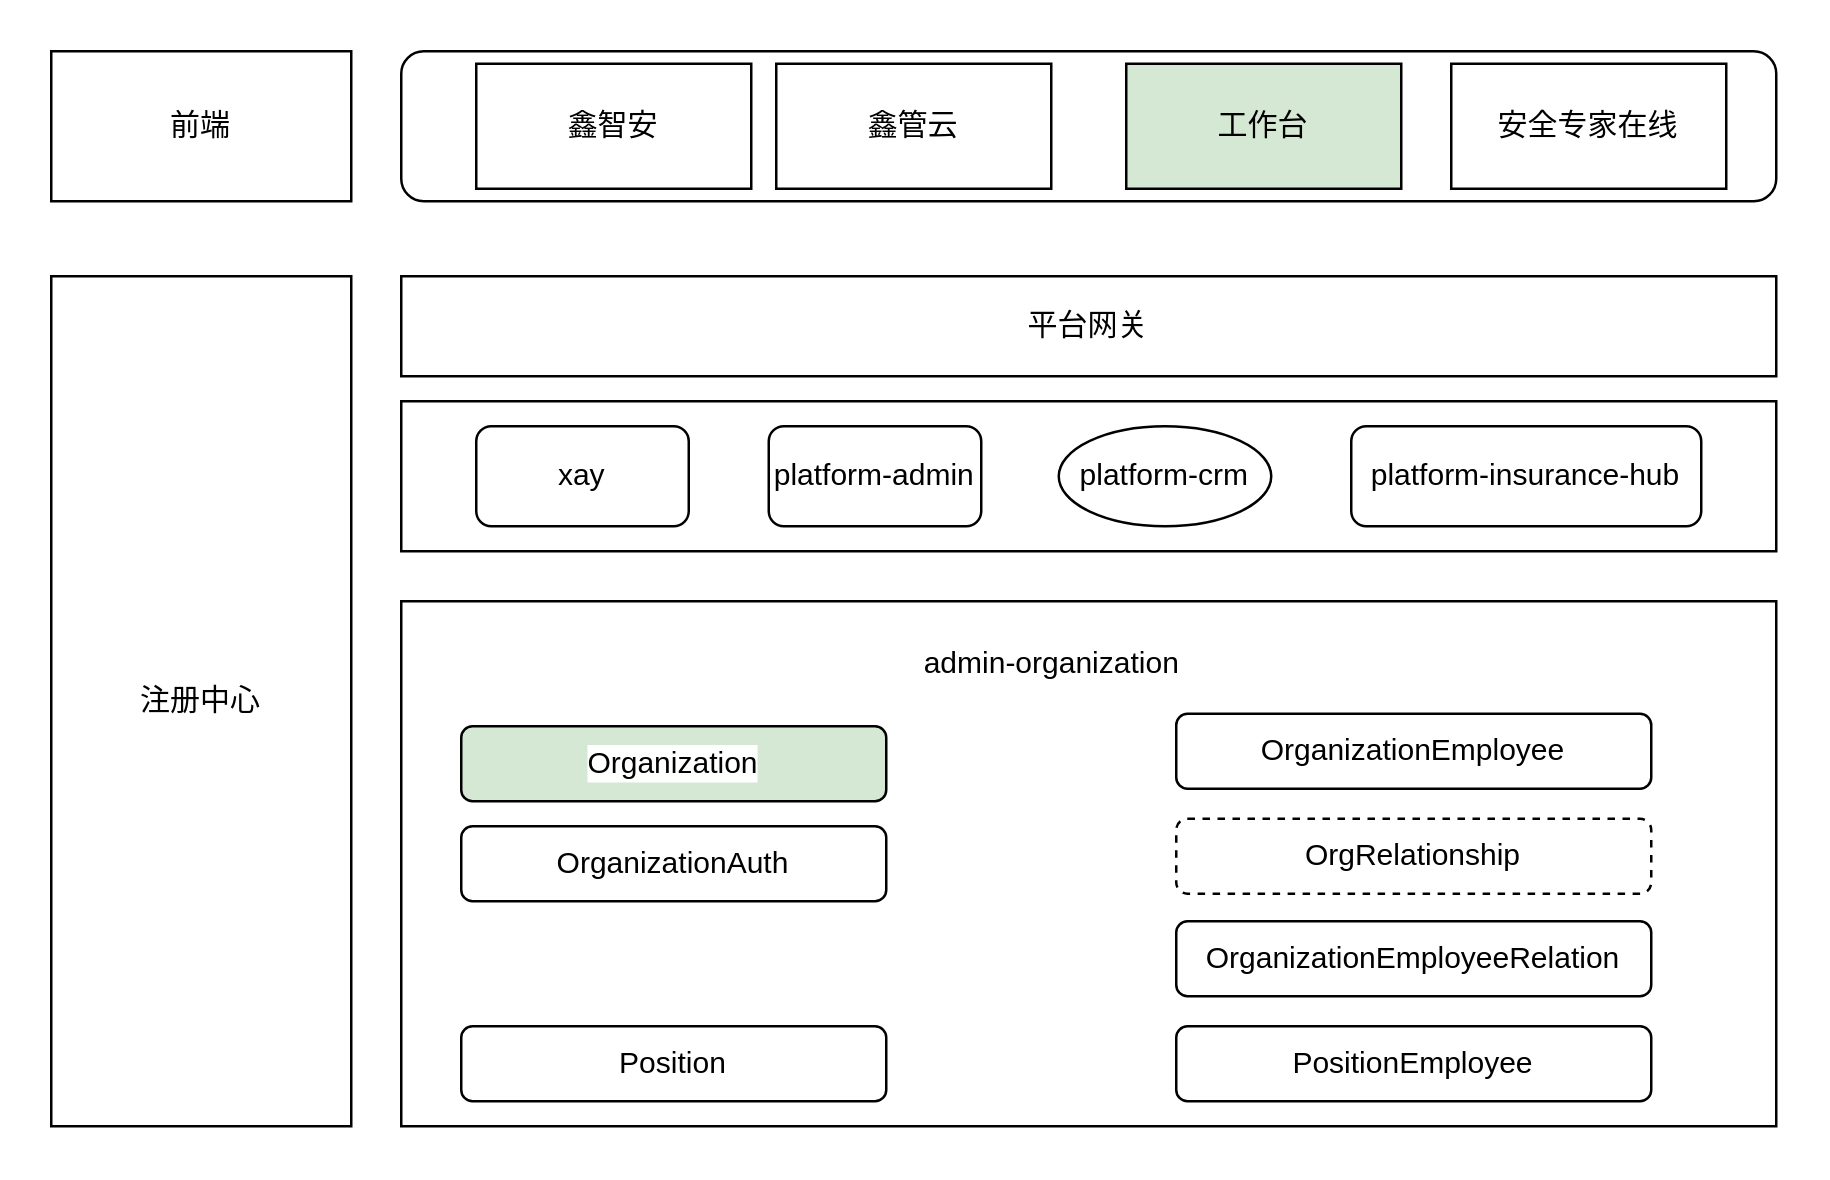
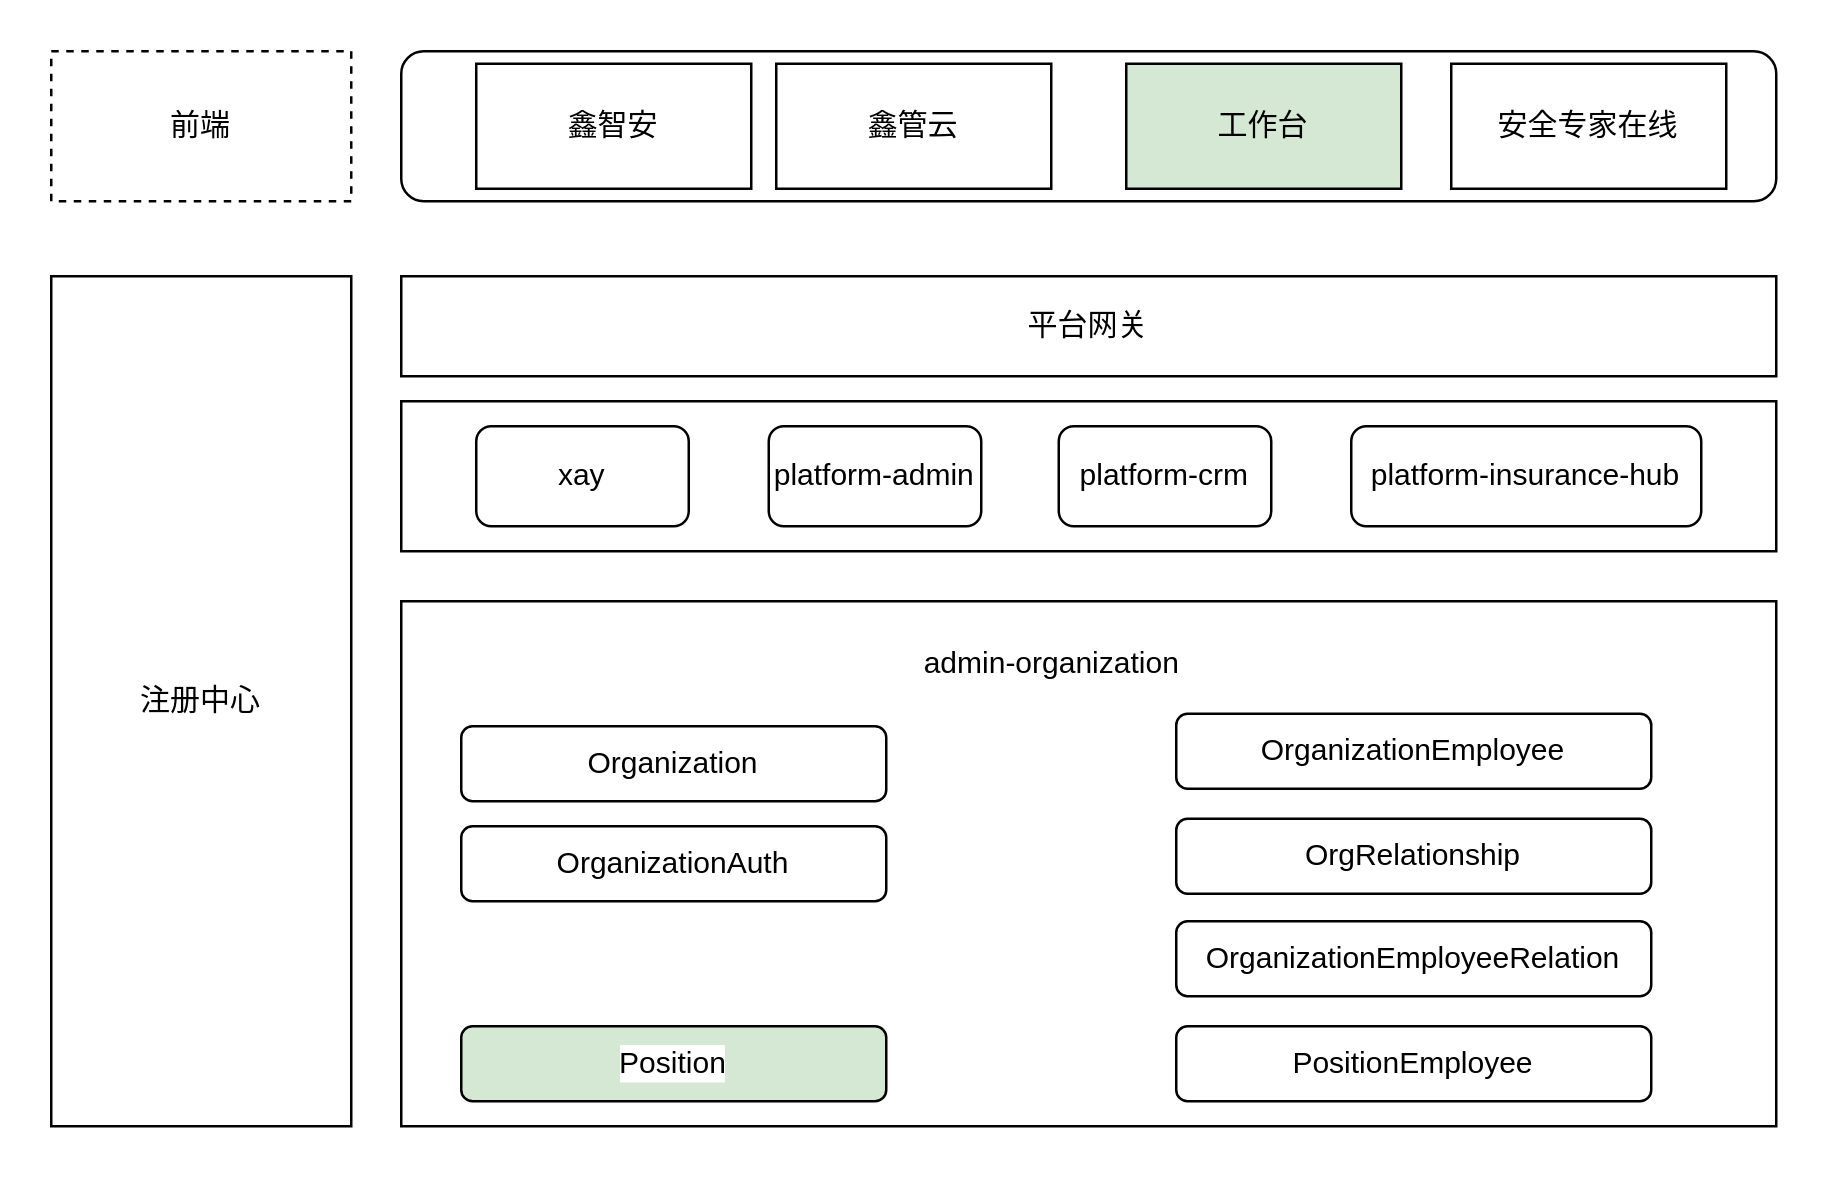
(201, 126) -> (201, 126)
(1165, 476) -> (1165, 476)
(674, 764) -> (674, 764)
(1414, 856) -> (1414, 856)
(674, 1064) -> (674, 1064)
